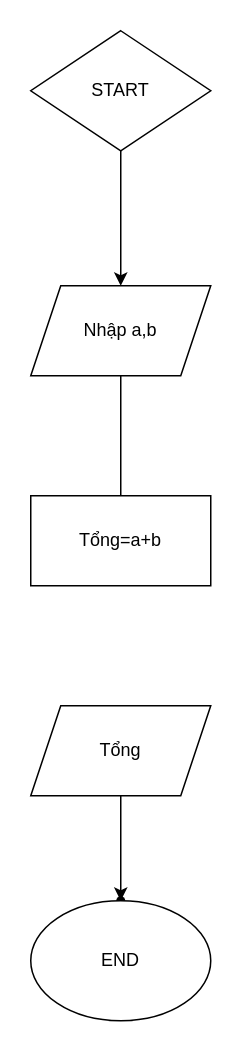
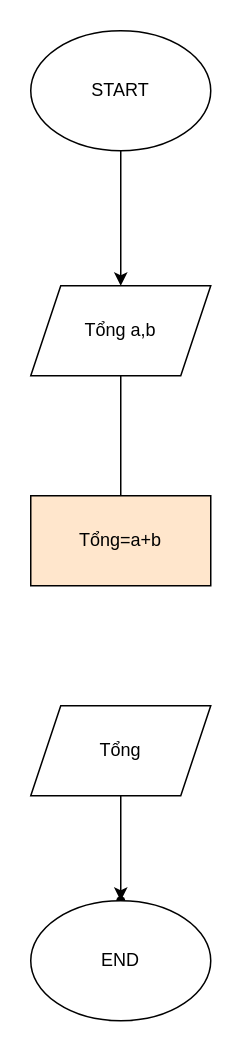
(121, 91) -> (121, 91)
(121, 331) -> (121, 331)
(121, 541) -> (121, 541)
